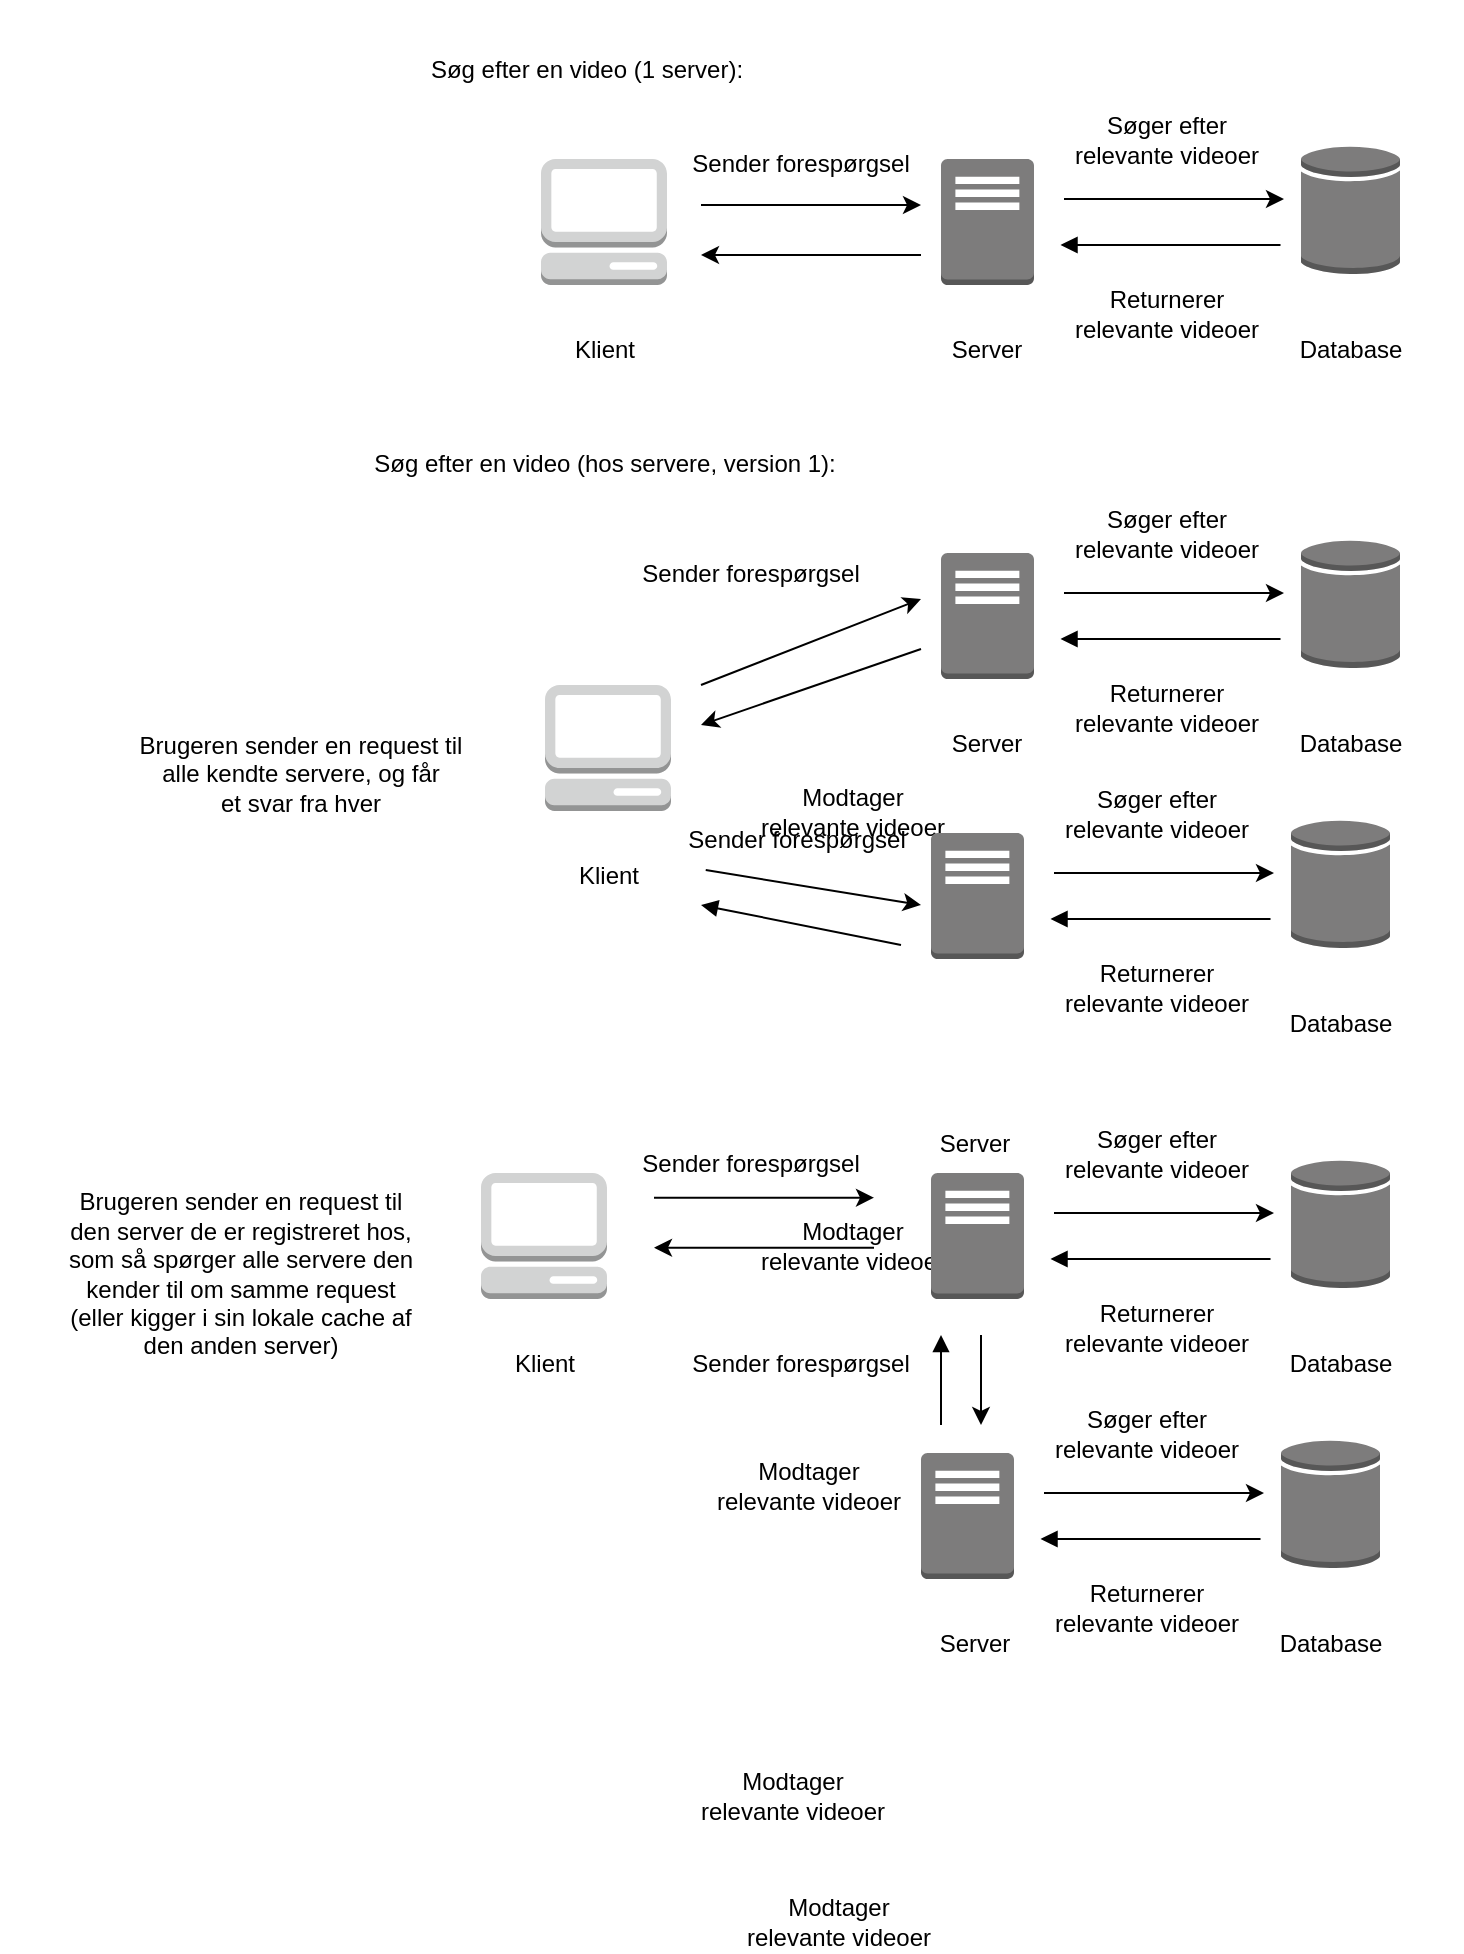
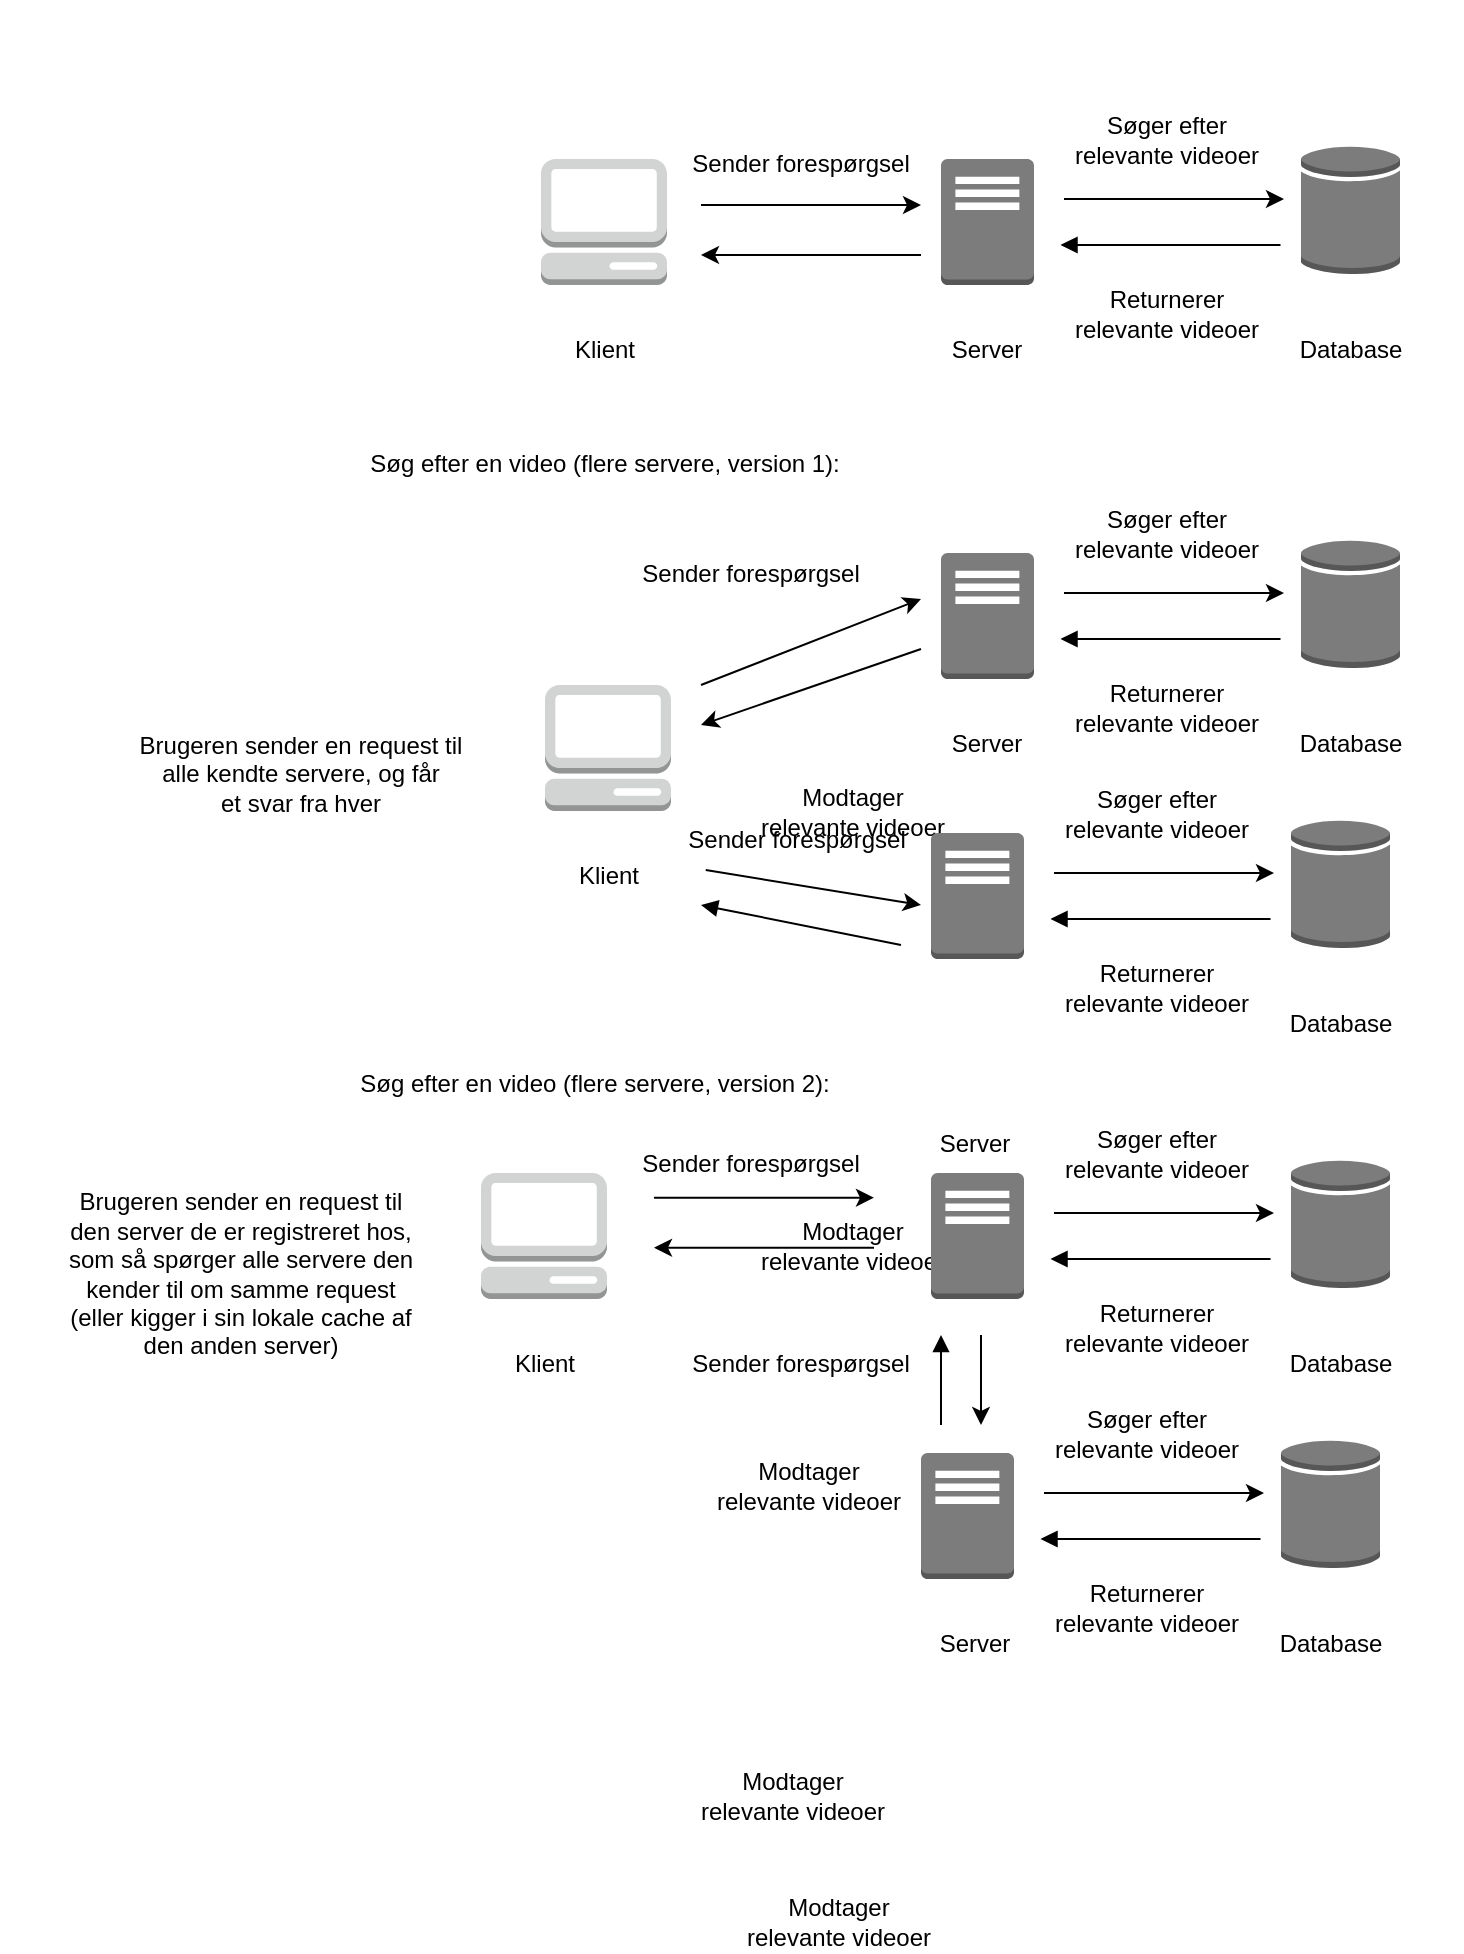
(586, 71) -> none
(606, 465) -> (606, 465)
none -> (594, 1085)
